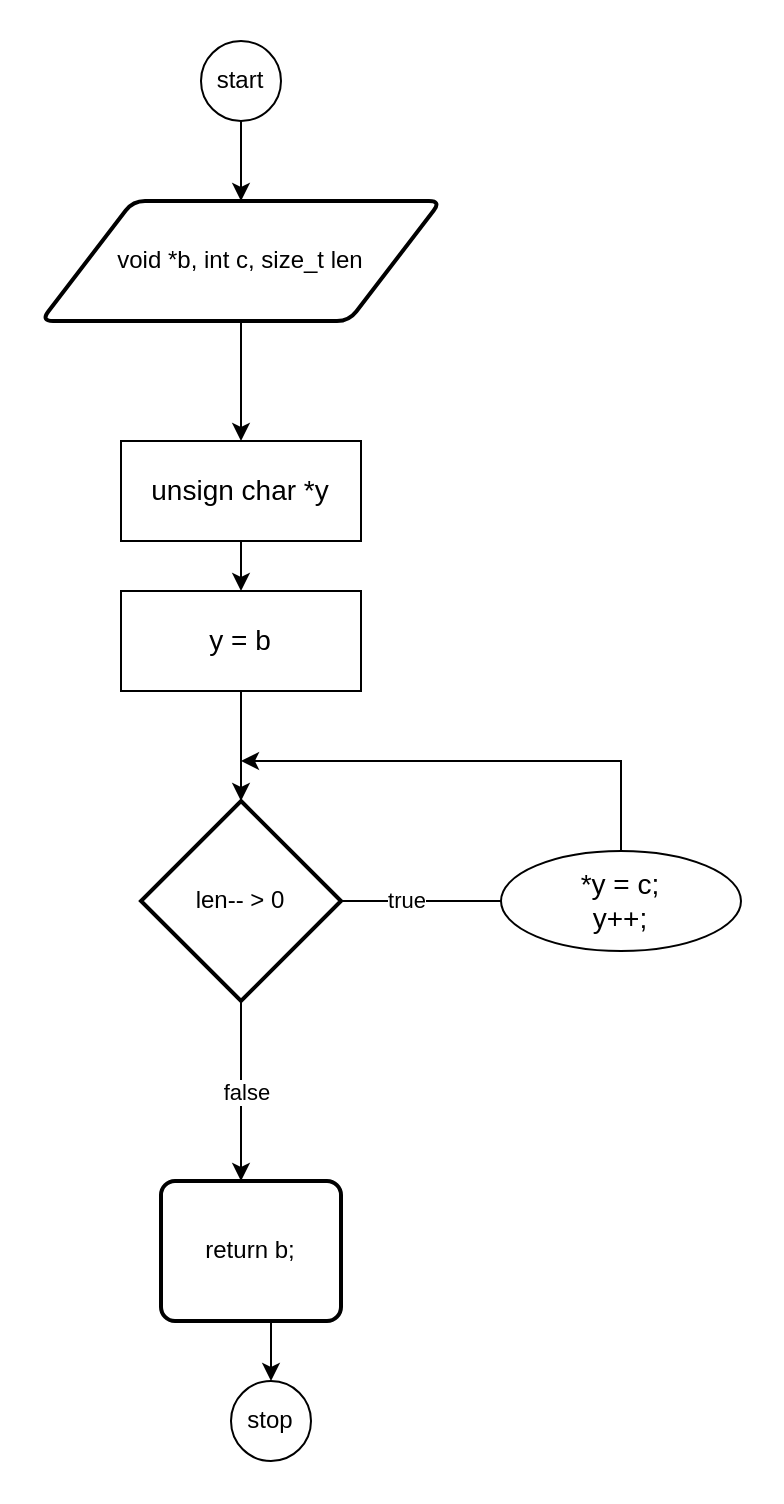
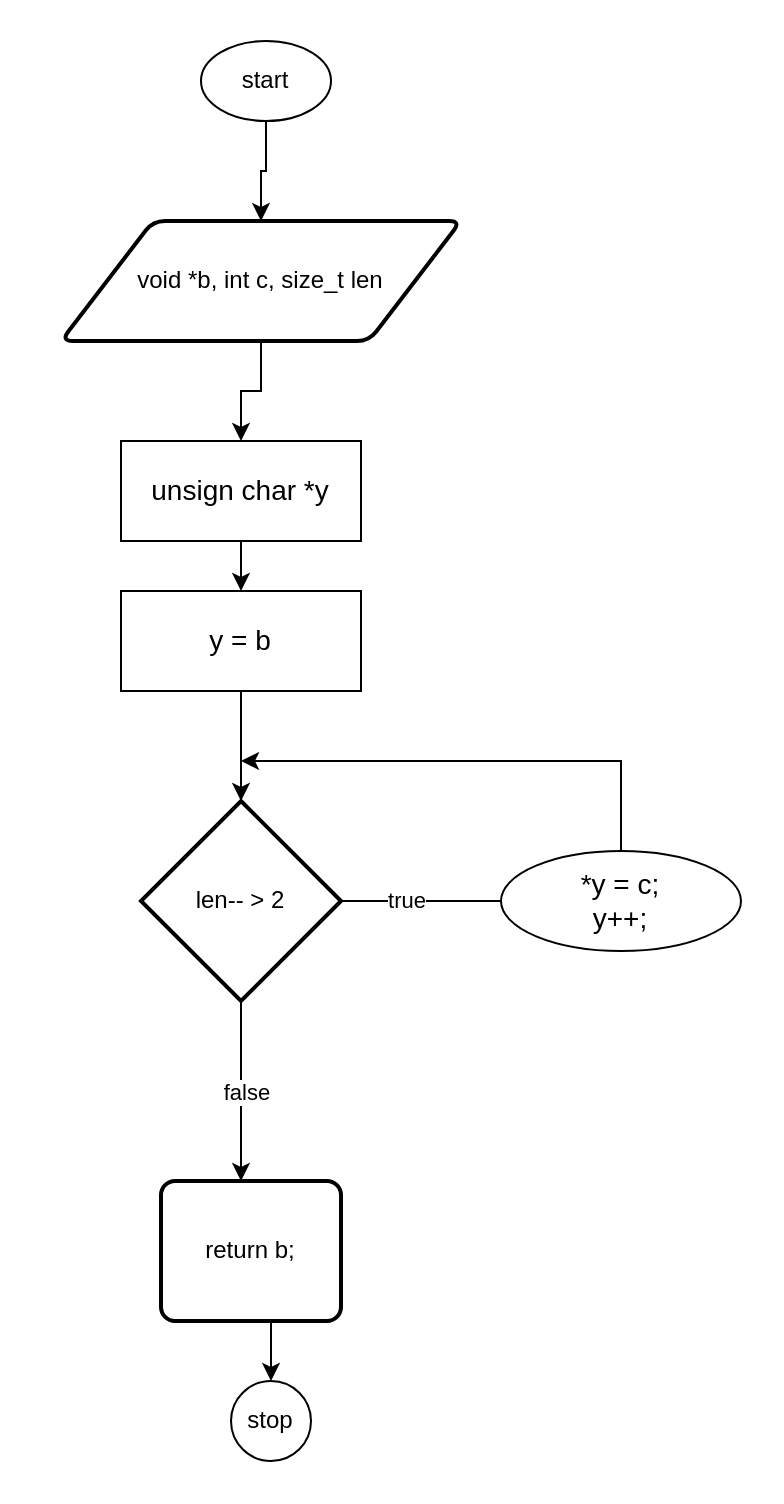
(241, 81) -> (266, 81)
(241, 261) -> (261, 281)
(241, 901) -> (241, 901)
